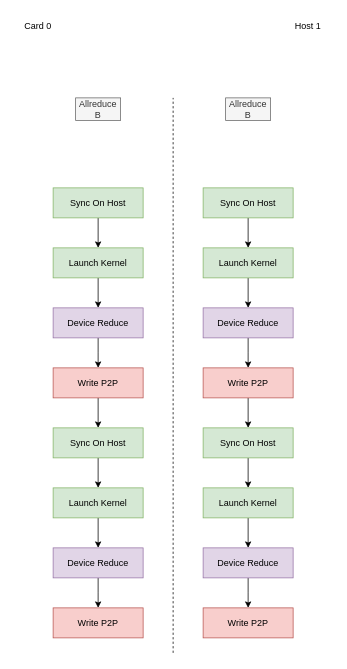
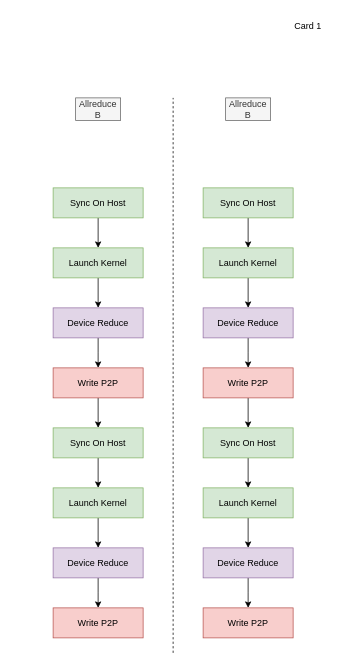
(38, 27) -> none
(308, 27) -> (308, 27)
